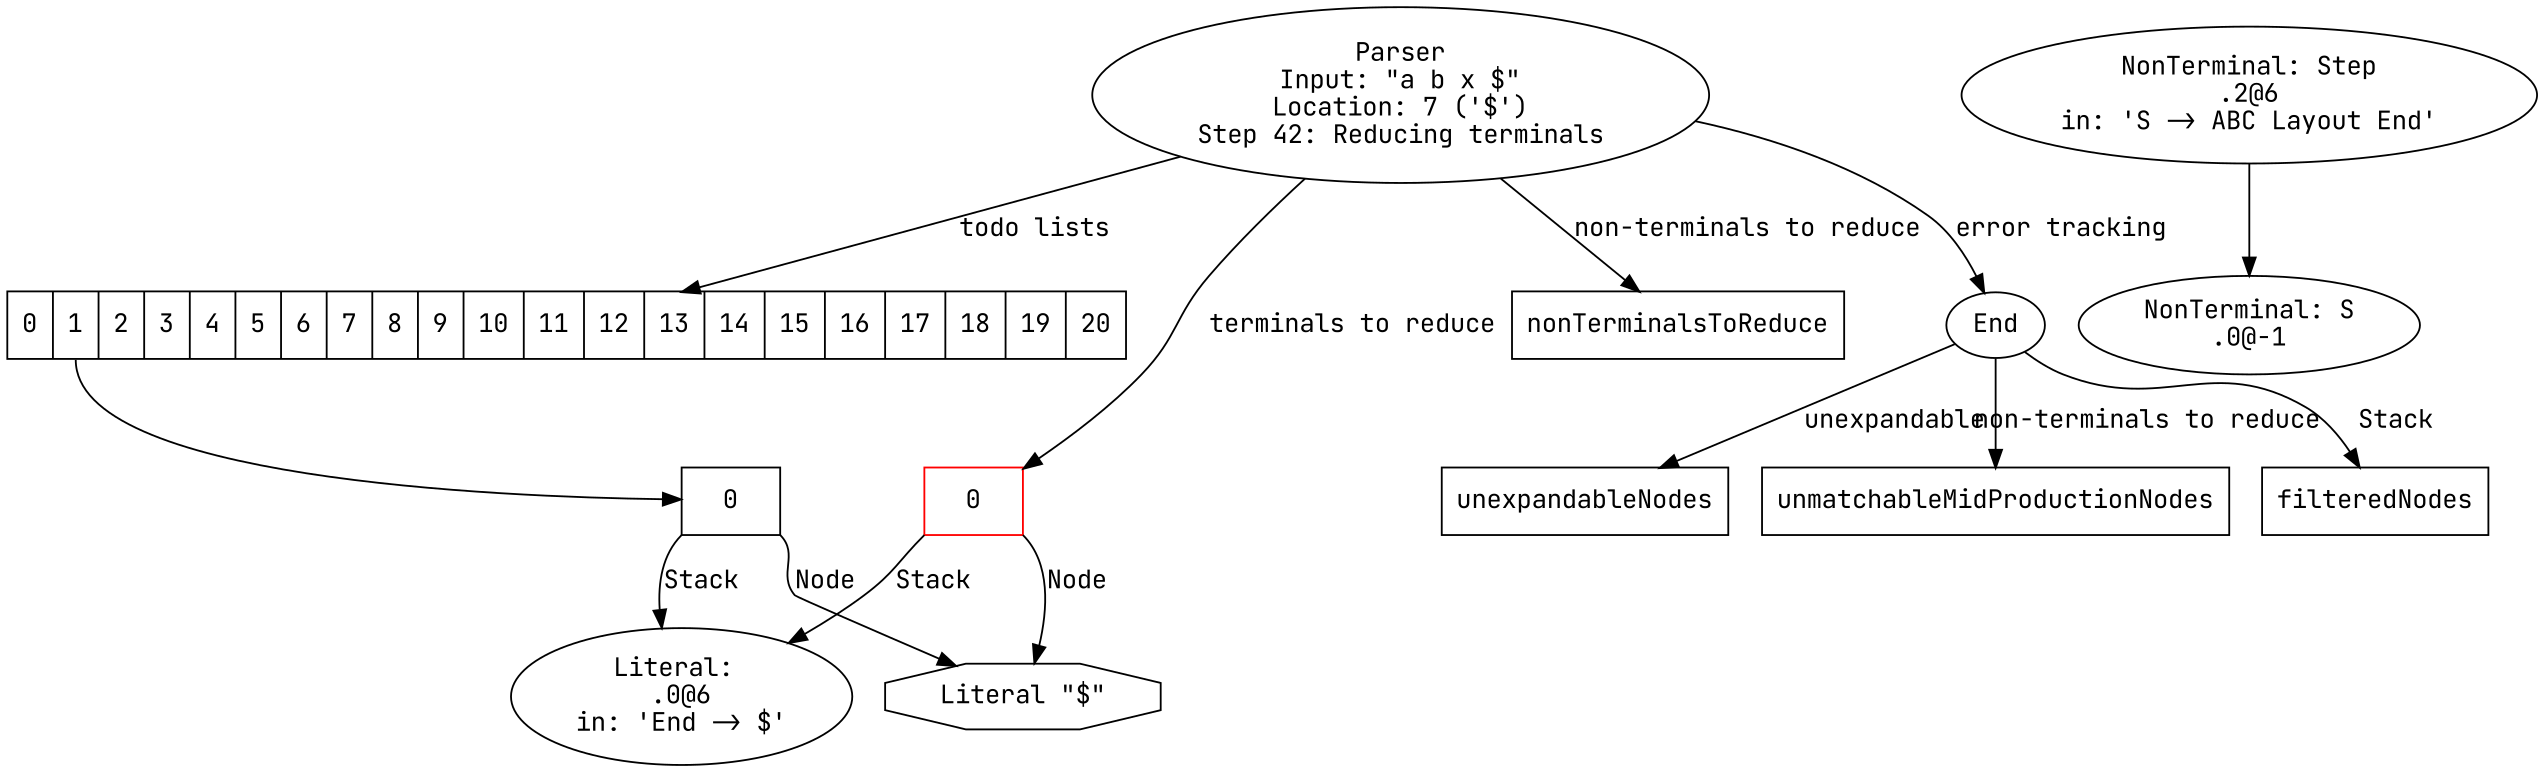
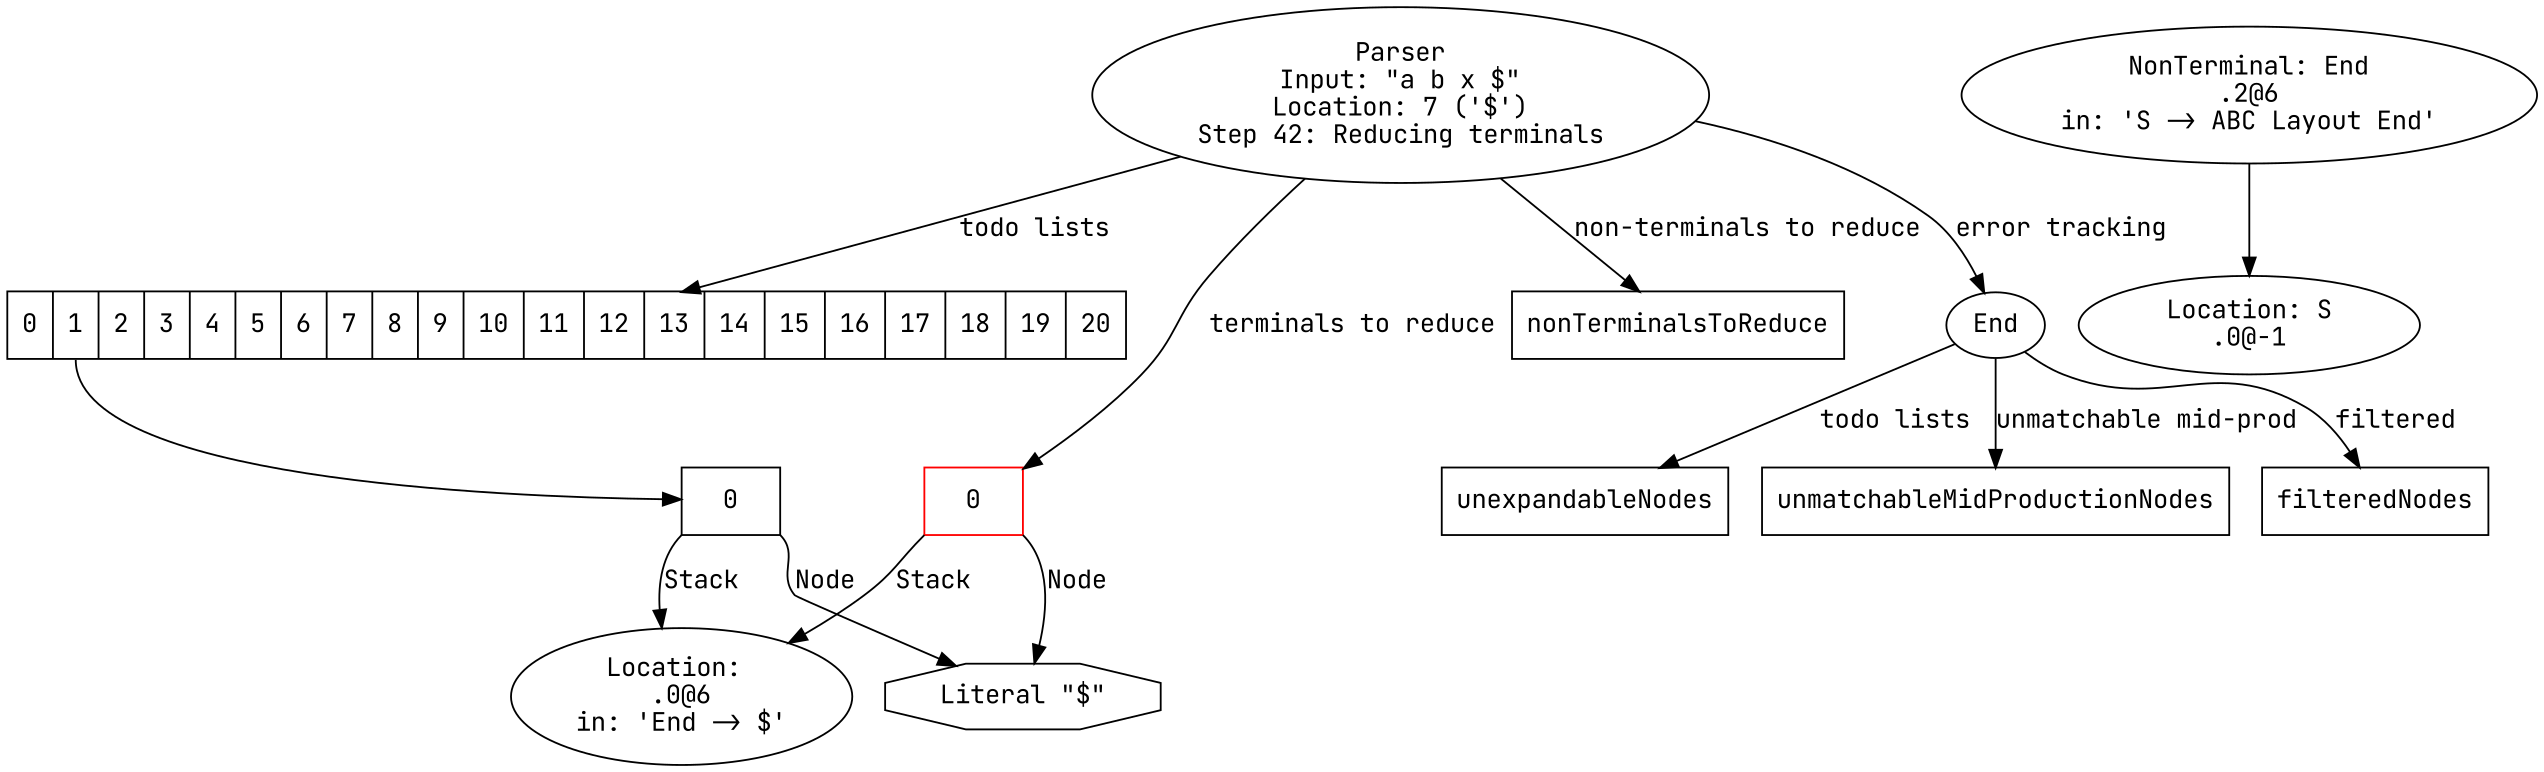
(2249, 95) -> (2249, 95)
(2249, 325) -> (2249, 325)
(1895, 421) -> (1895, 421)
(2147, 421) -> (2147, 421)
(2396, 421) -> (2396, 421)
(682, 697) -> (682, 697)
